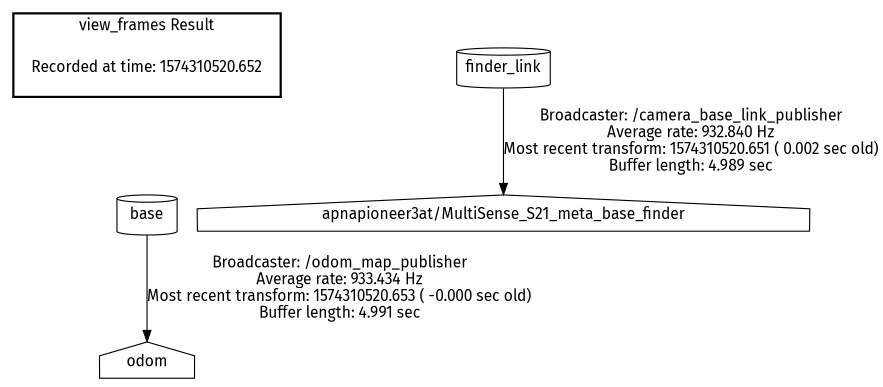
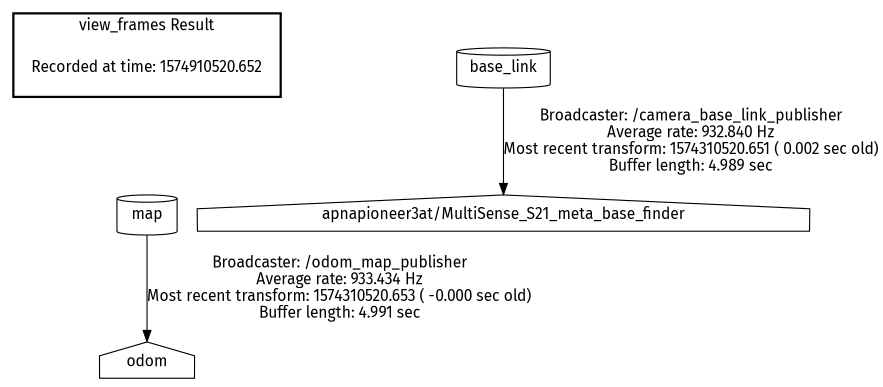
(147, 68) -> (147, 68)
(503, 68) -> (503, 68)
(147, 215) -> (147, 215)
